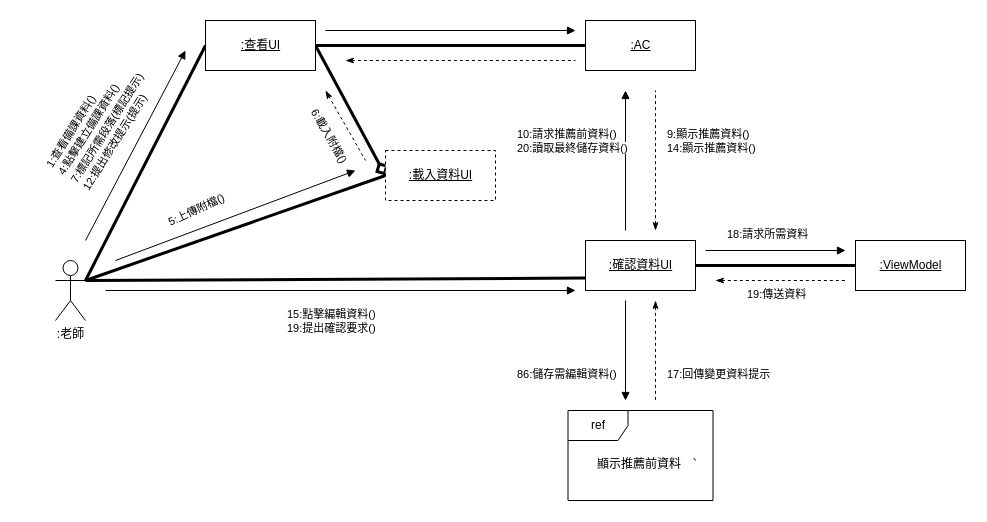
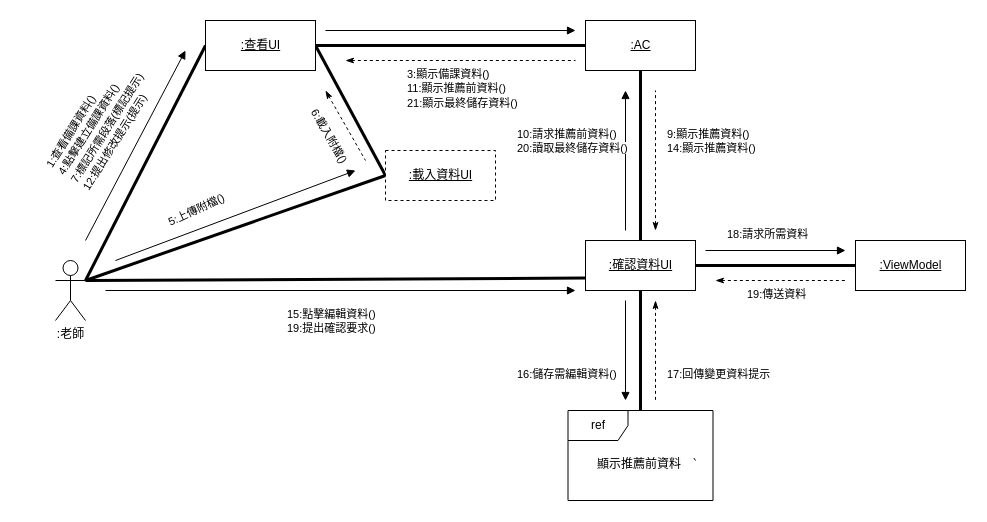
none -> (466, 81)
none -> (641, 156)
(379, 163) -> (381, 168)
none -> (641, 350)
(575, 375) -> (575, 375)
